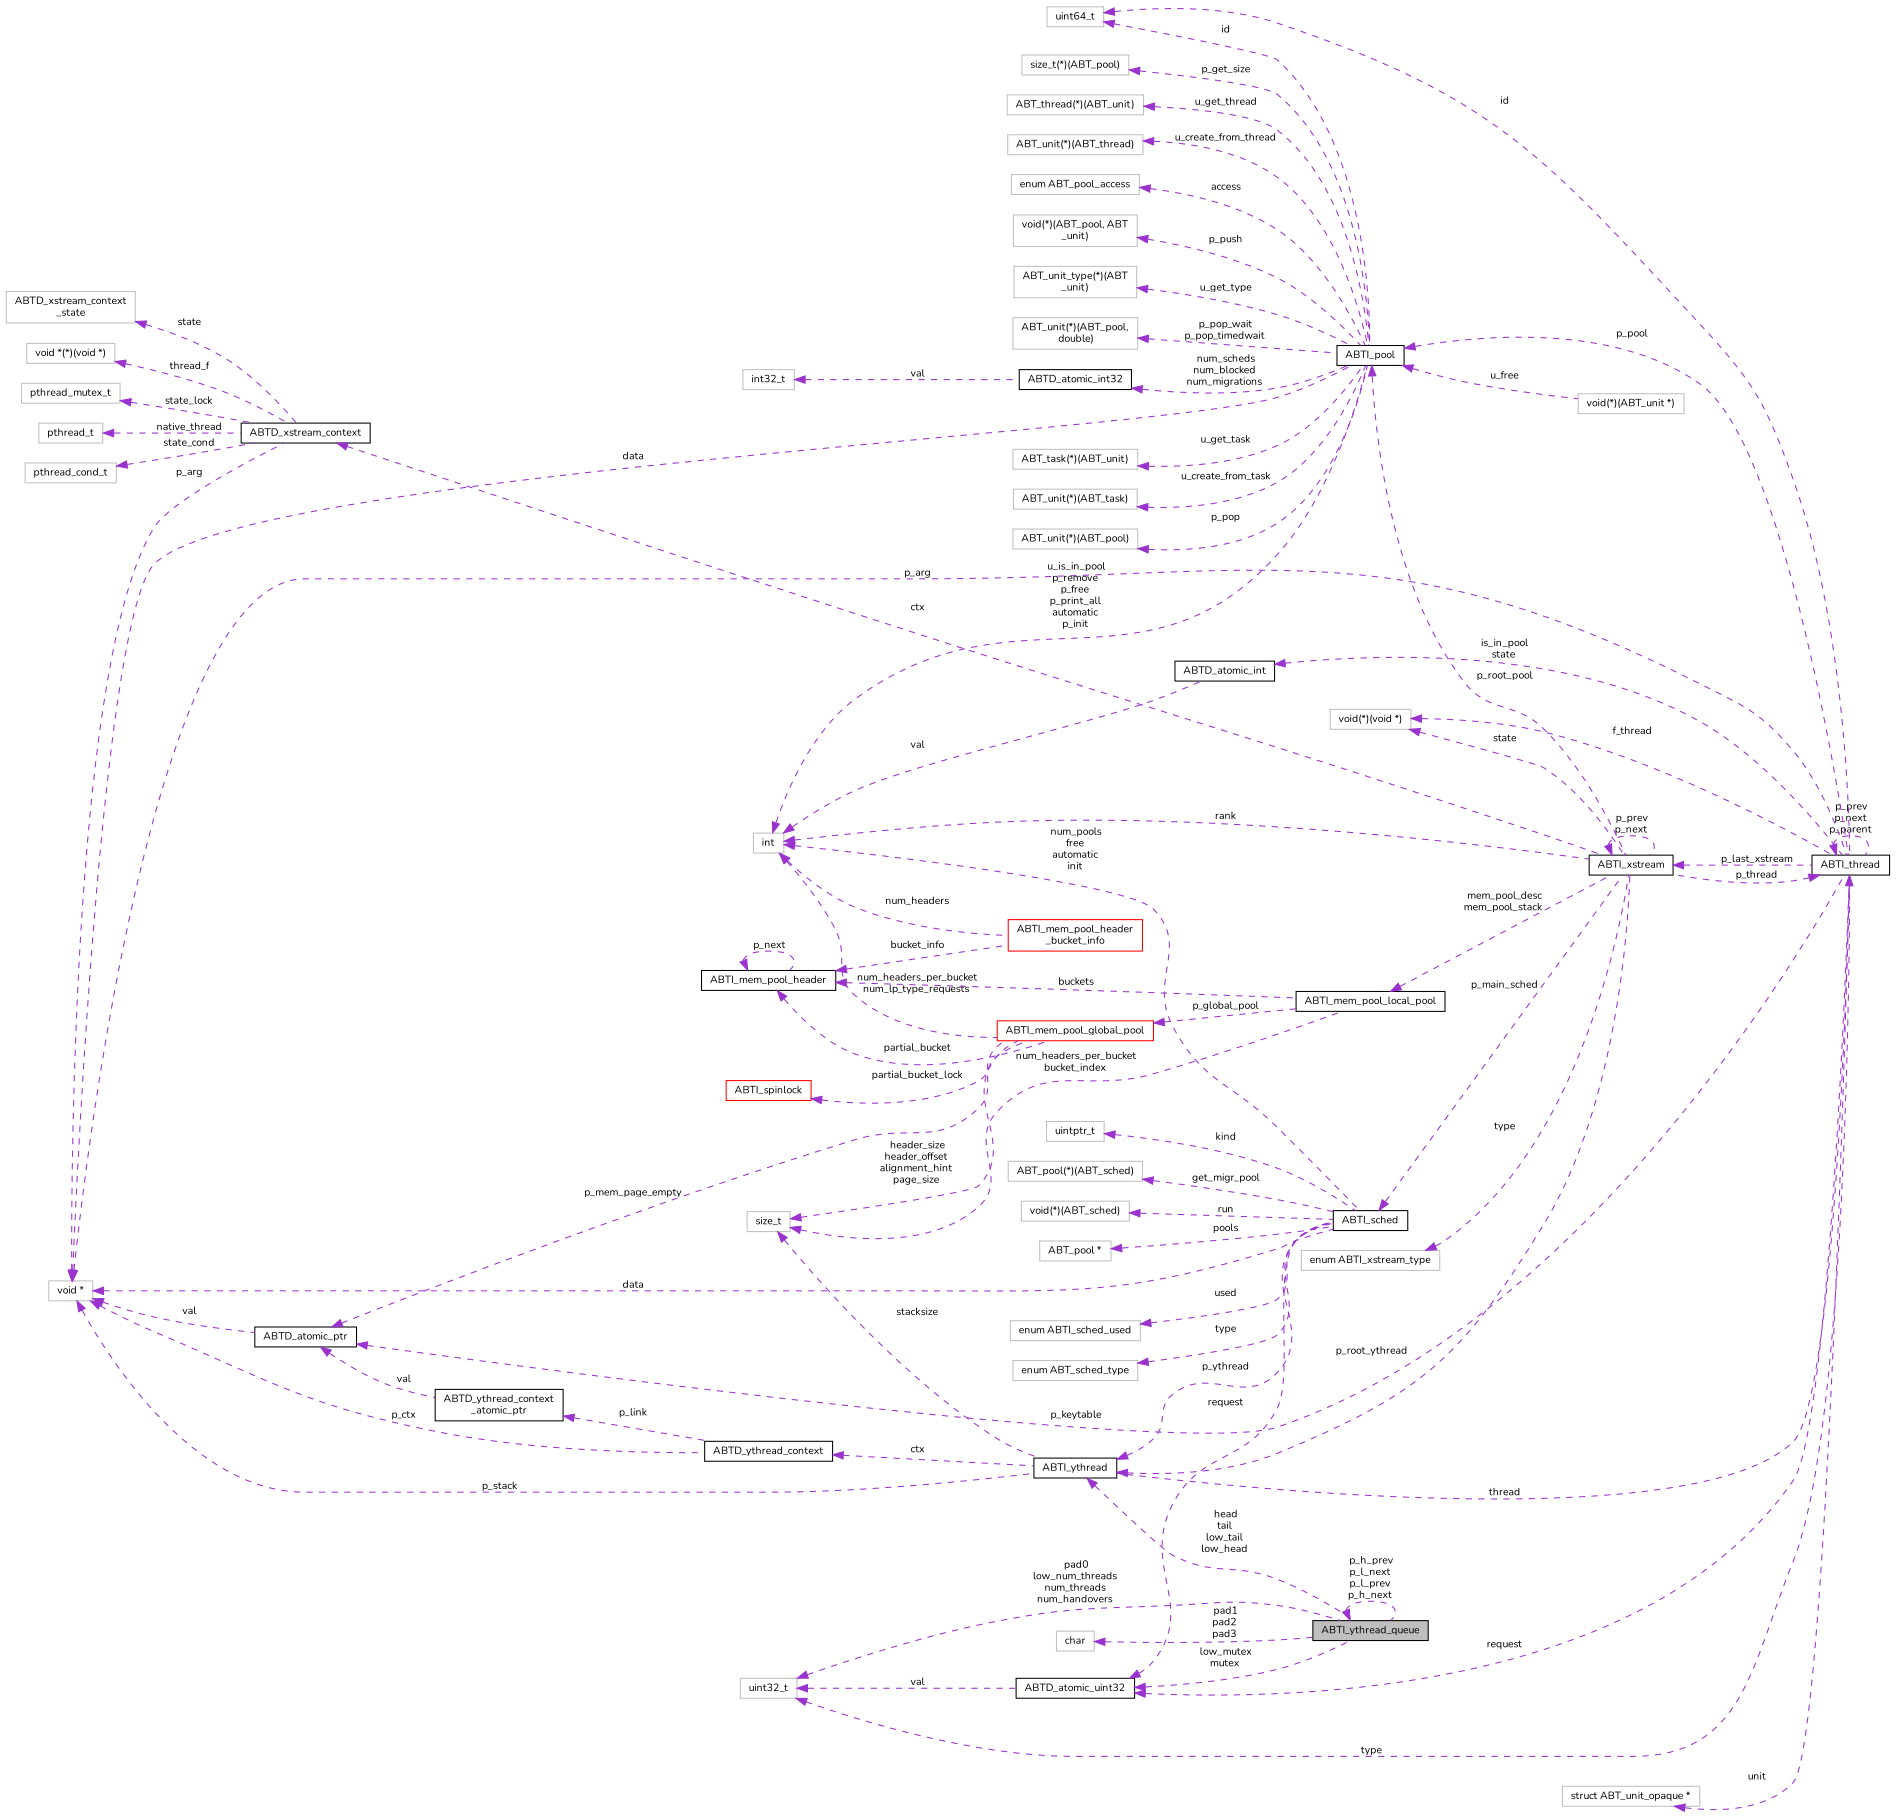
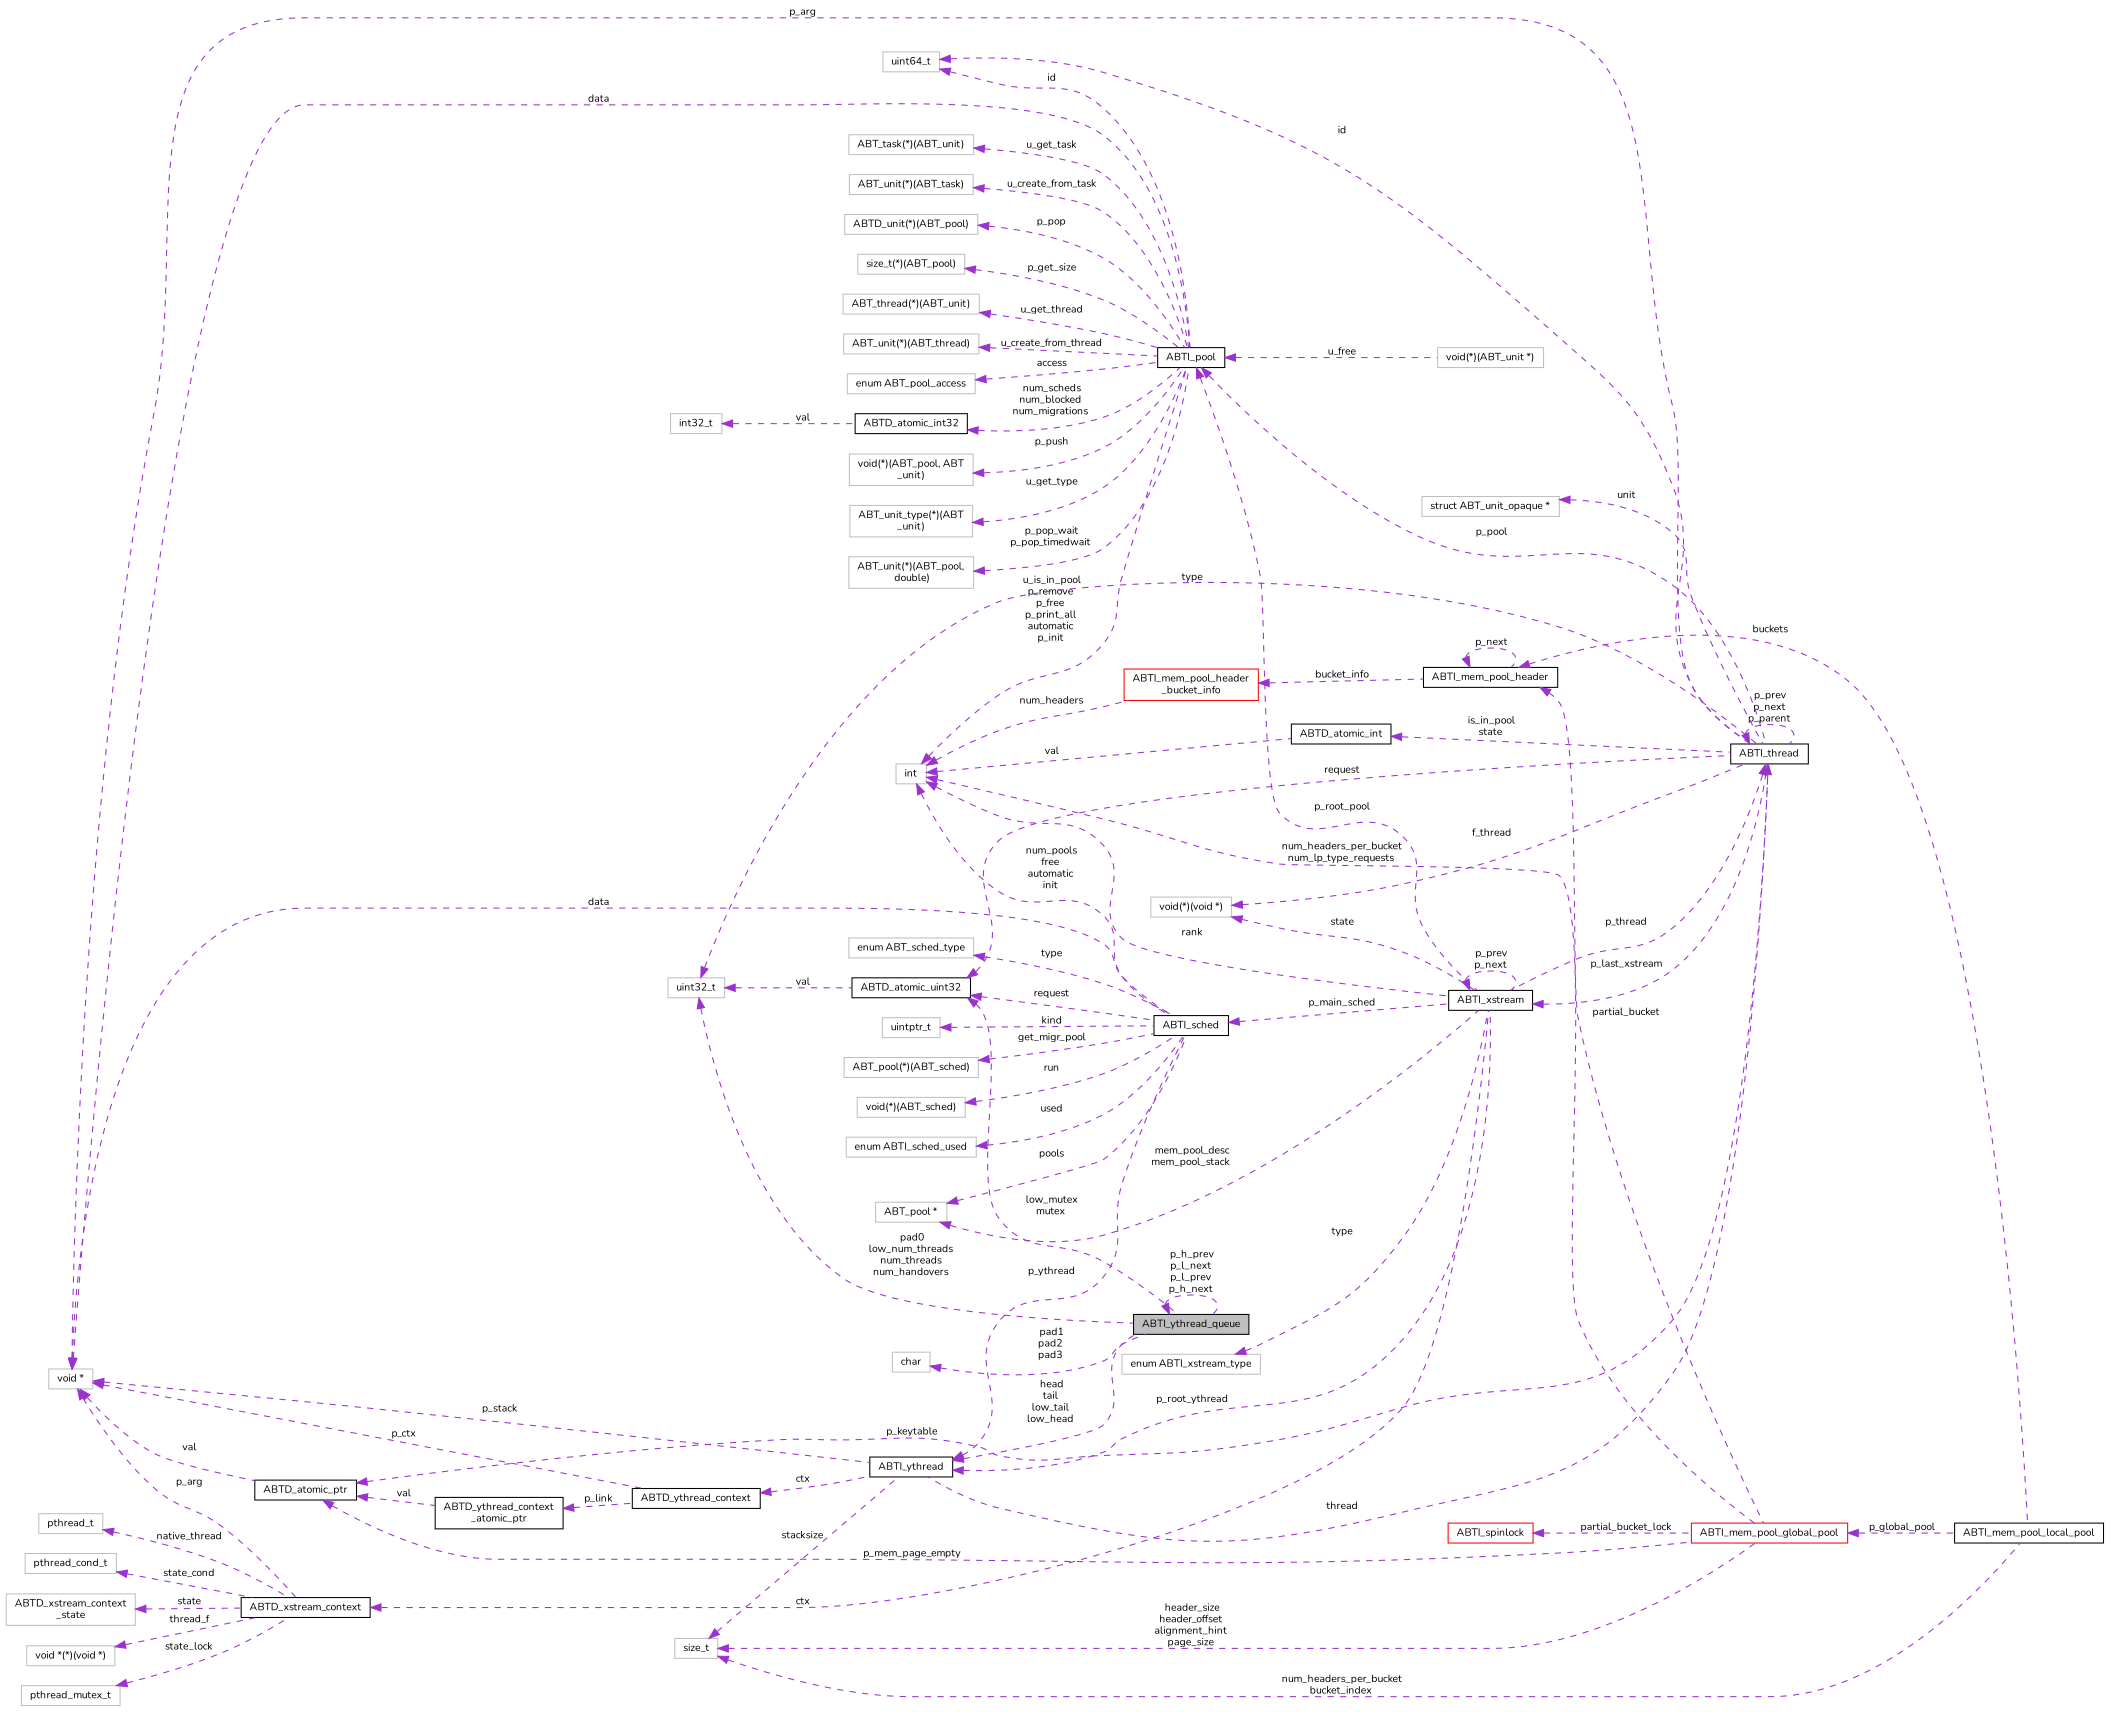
(1075, 539) -> (911, 224)
(1506, 931) -> (1235, 1181)
(927, 957) -> (1346, 681)
